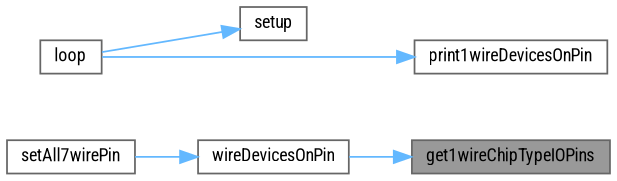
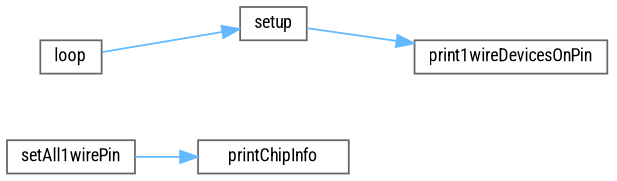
(249, 57) -> (352, 35)
(71, 157) -> (71, 157)
(273, 157) -> (273, 157)
(511, 157) -> none
